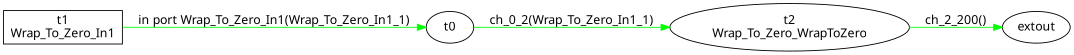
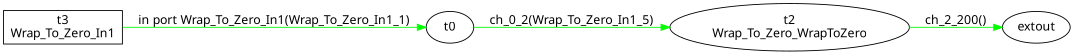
(572, 21) -> (572, 21)
(63, 27) -> (63, 27)
